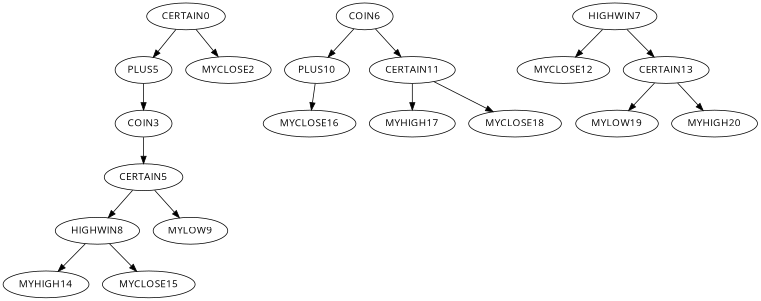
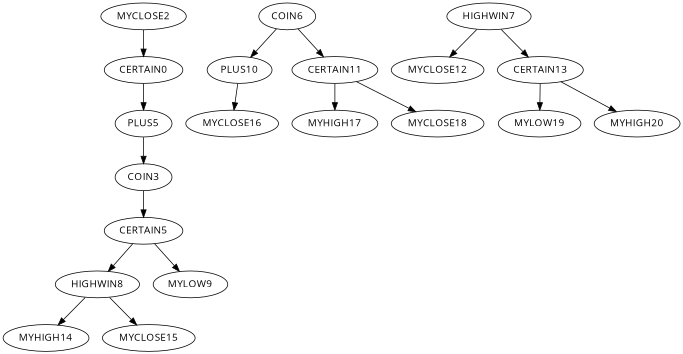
(205, 40) -> (144, 40)
